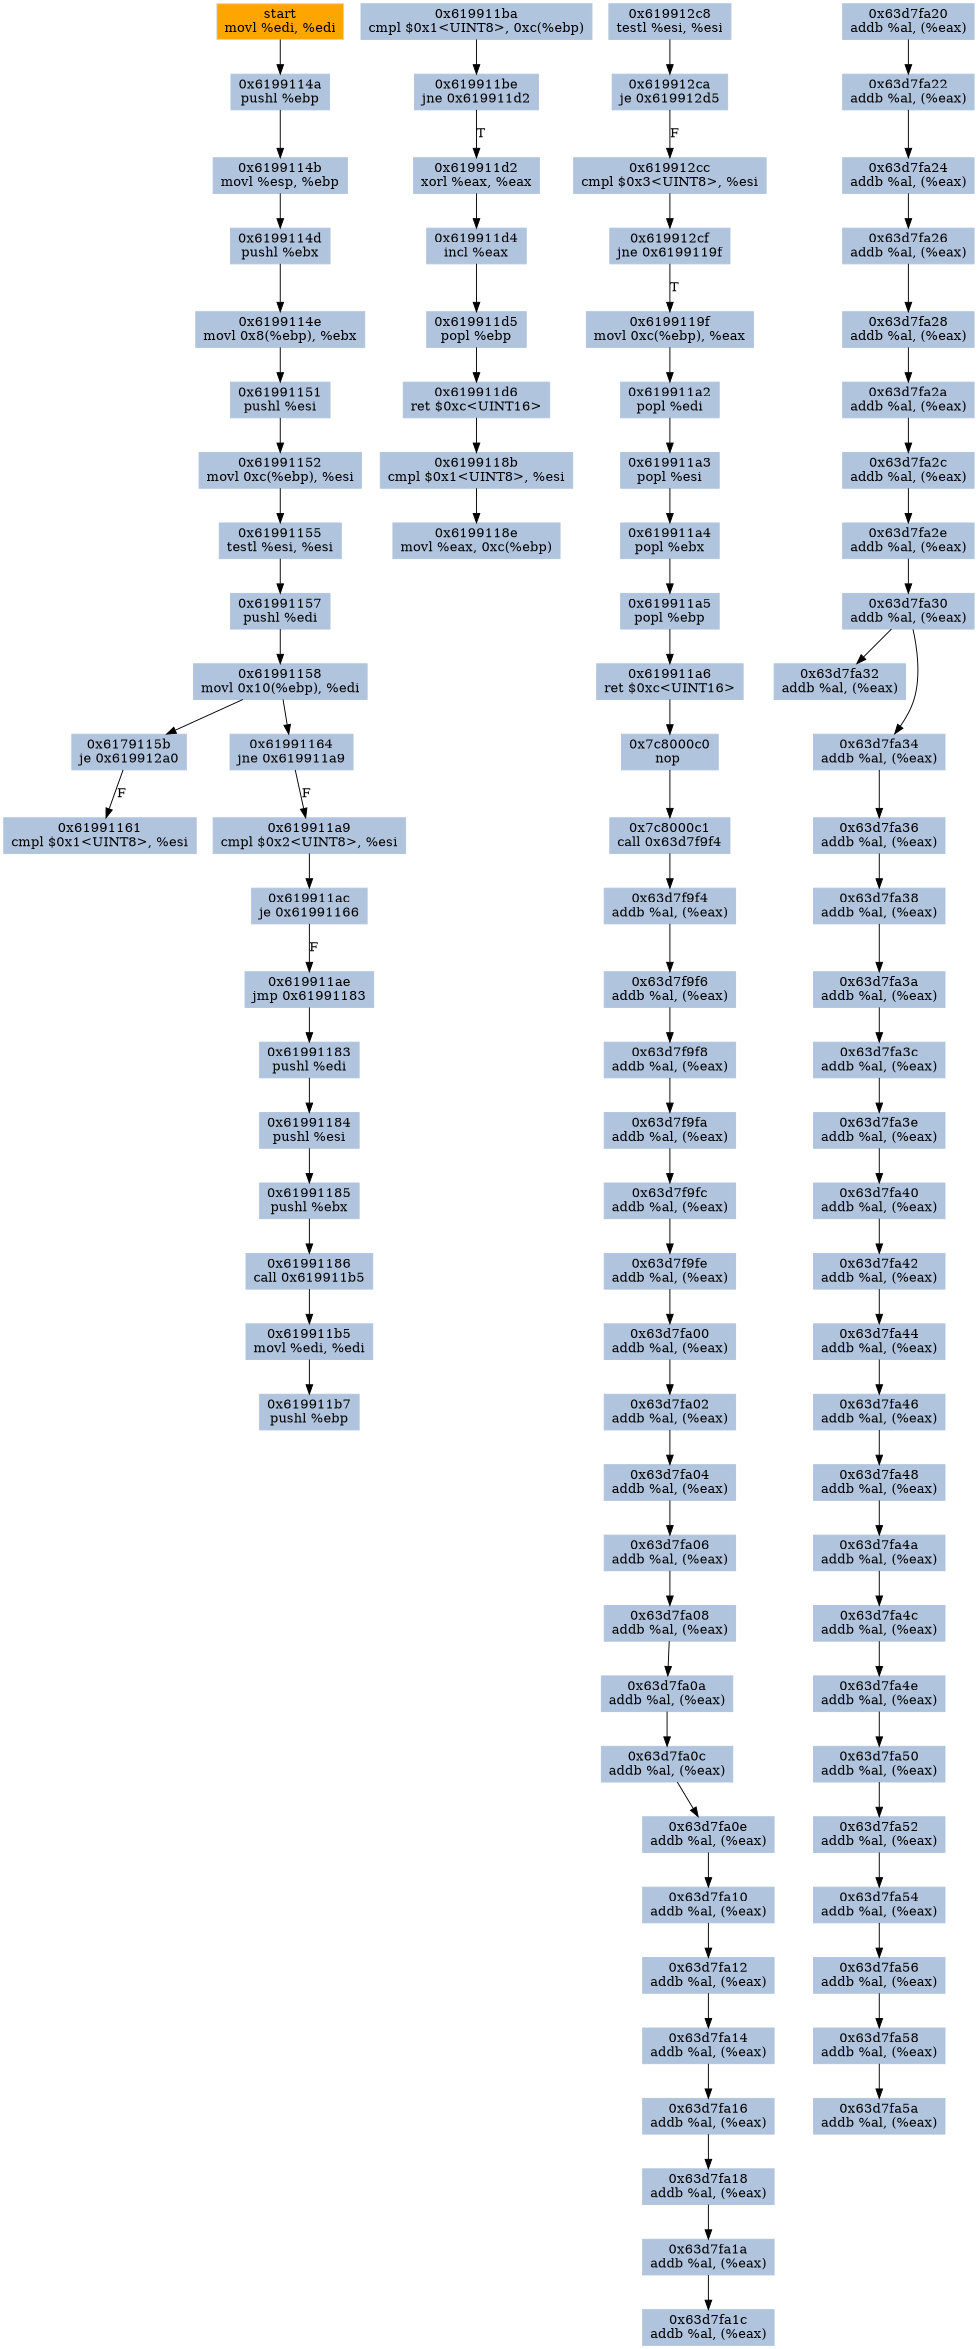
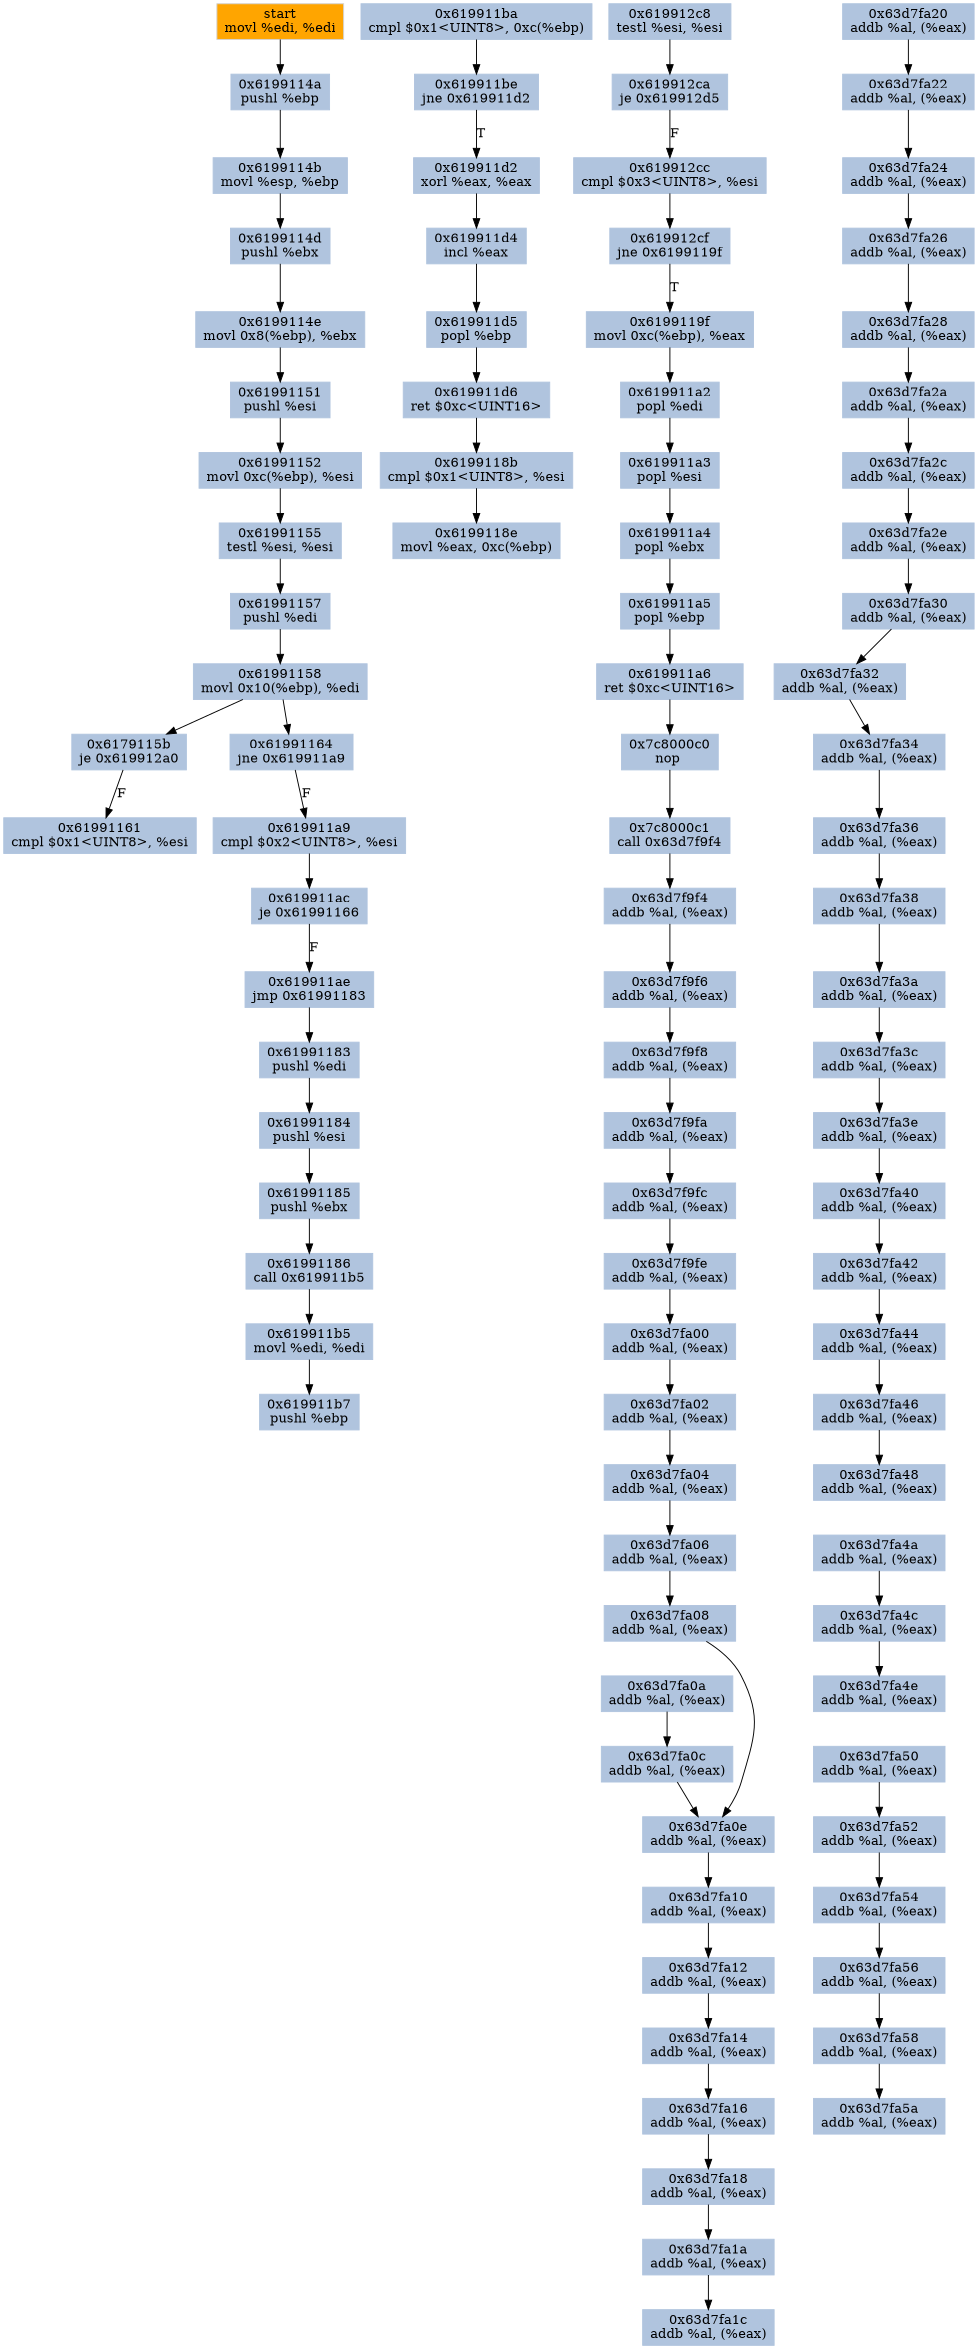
(918, 679) -> (857, 713)
(879, 1513) -> none
(669, 1654) -> (754, 1719)
(879, 1724) -> none
